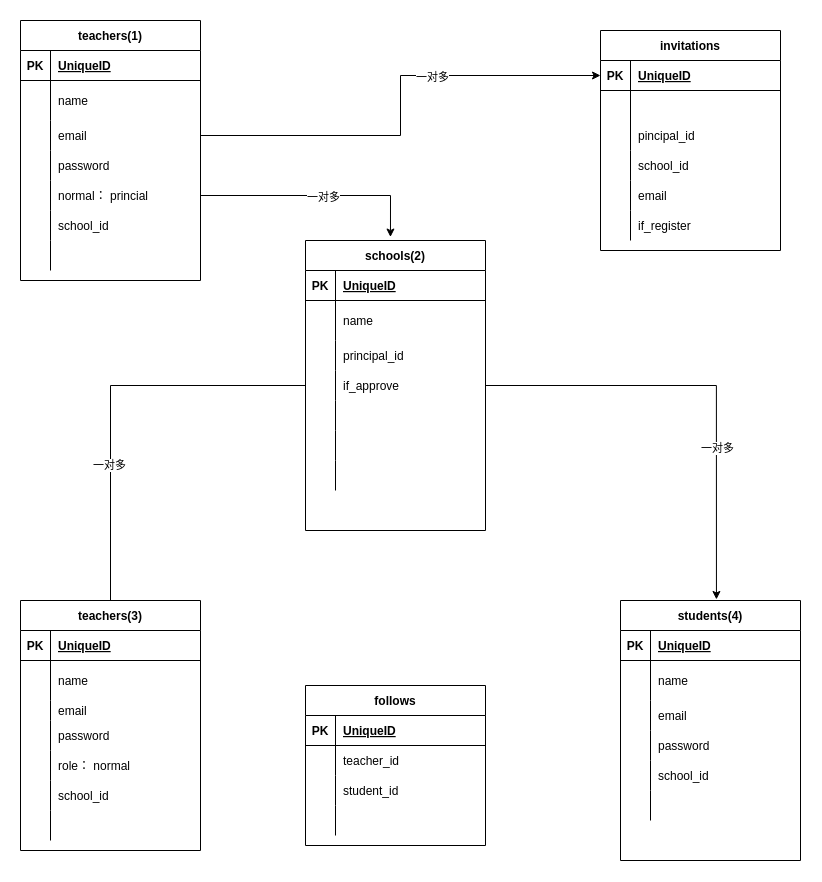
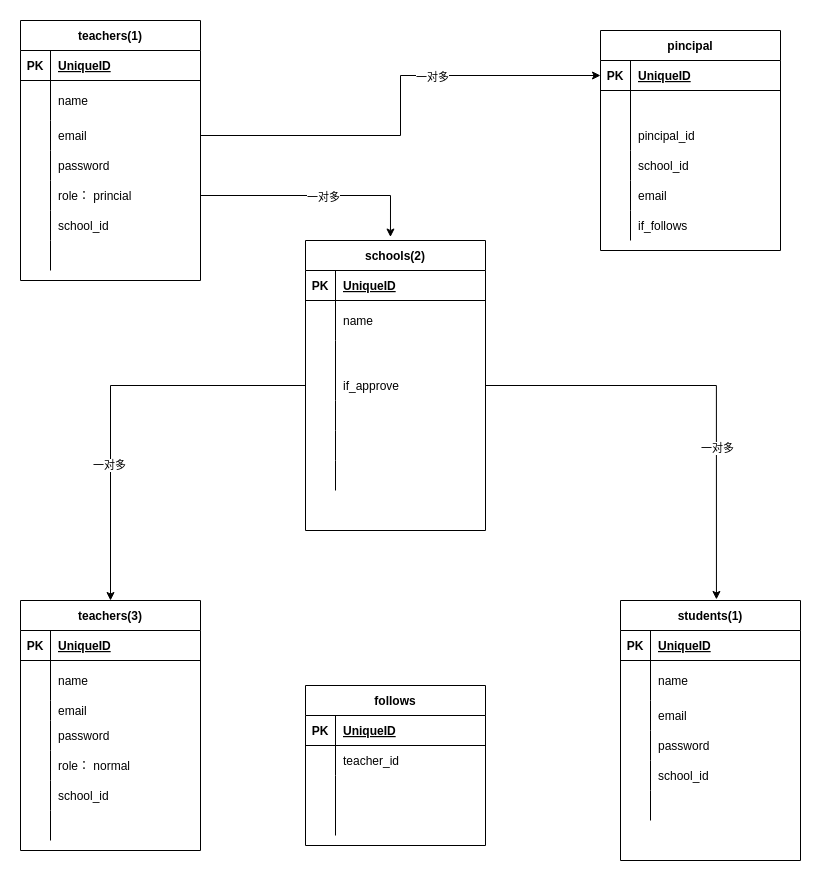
(690, 46) -> (690, 46)
(107, 196) -> (100, 196)
(672, 226) -> (667, 226)
(411, 356) -> none
(111, 595) -> (111, 592)
(710, 616) -> (710, 616)
(411, 791) -> none
